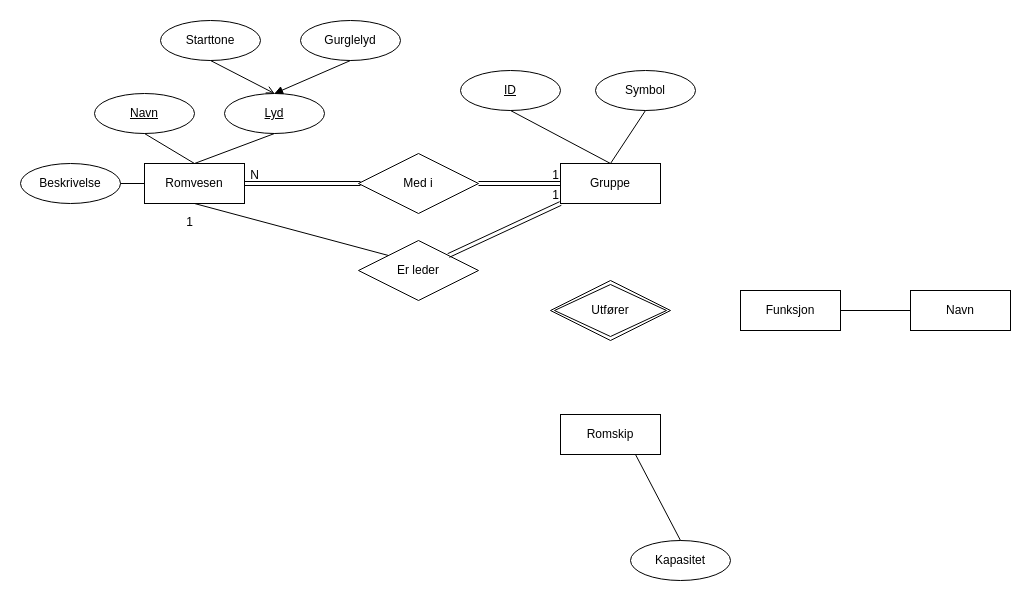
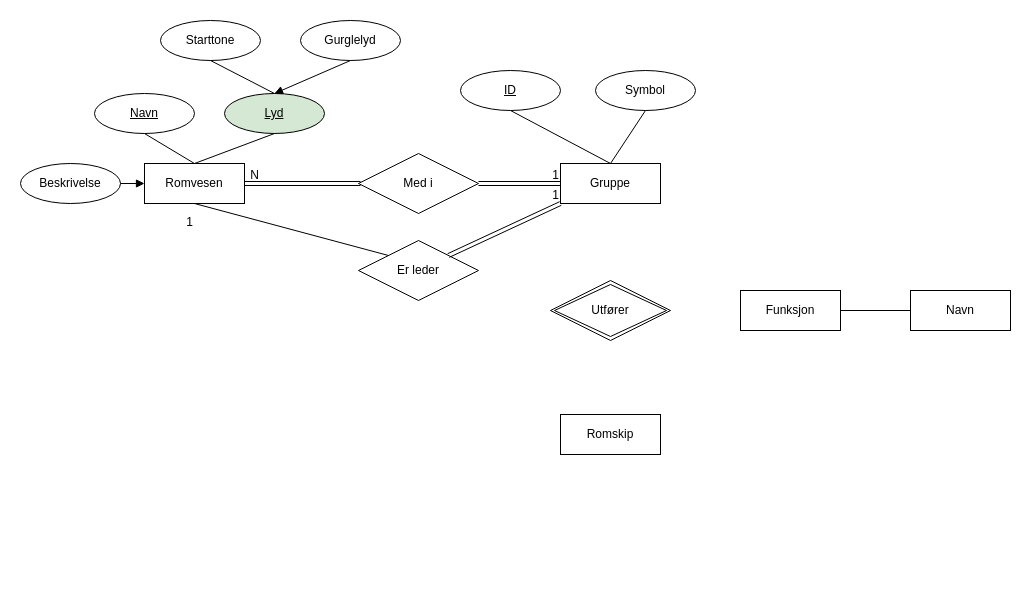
(270, 91) -> (270, 91)
(275, 114) -> (275, 114)
(138, 184) -> (135, 184)
(658, 498) -> none
(681, 561) -> none
